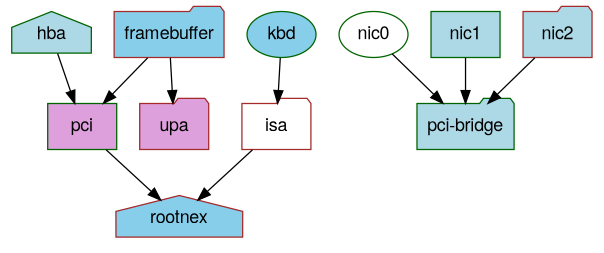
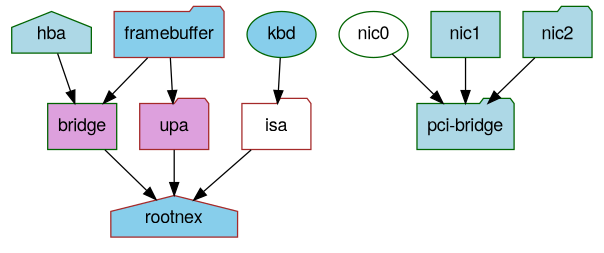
(558, 34) -> (558, 34)
(82, 126) -> (82, 126)
none -> (174, 166)
